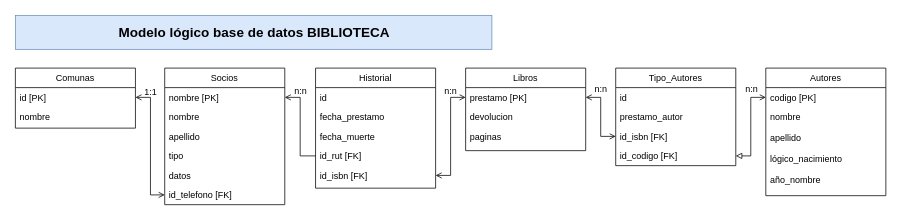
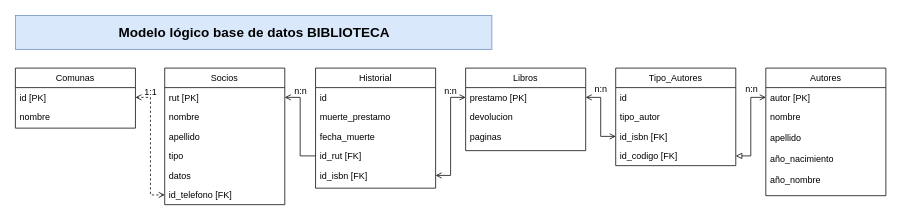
(195, 98) -> (188, 98)
(795, 98) -> (794, 98)
(355, 117) -> (357, 117)
(655, 117) -> (644, 117)
(150, 144) -> (150, 144)
(808, 159) -> (802, 159)
